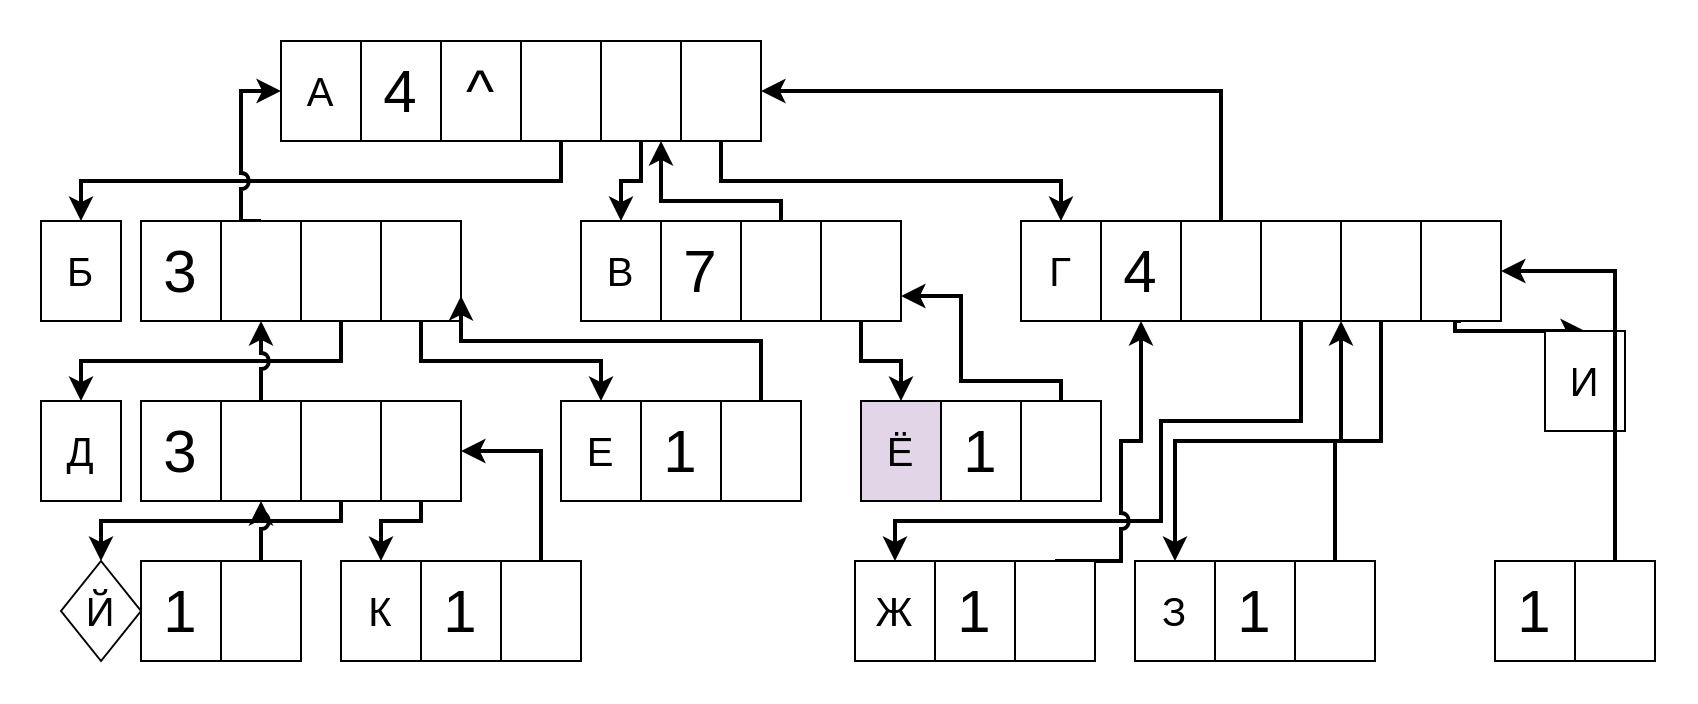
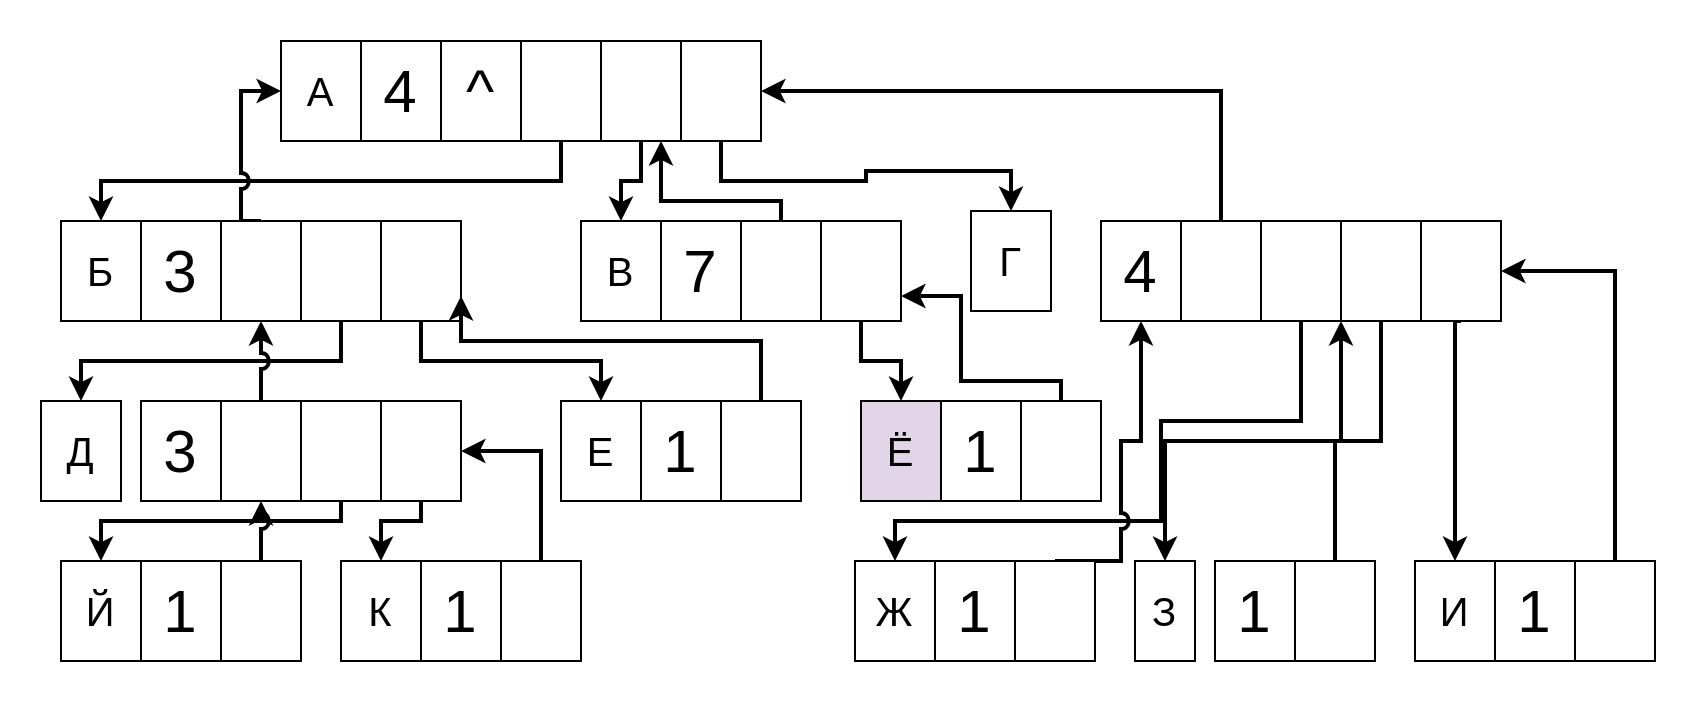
(81, 271) -> (101, 271)
(1061, 271) -> (1011, 261)
(1585, 381) -> (1455, 611)
(101, 611) -> (101, 611)
(1175, 611) -> (1165, 611)
